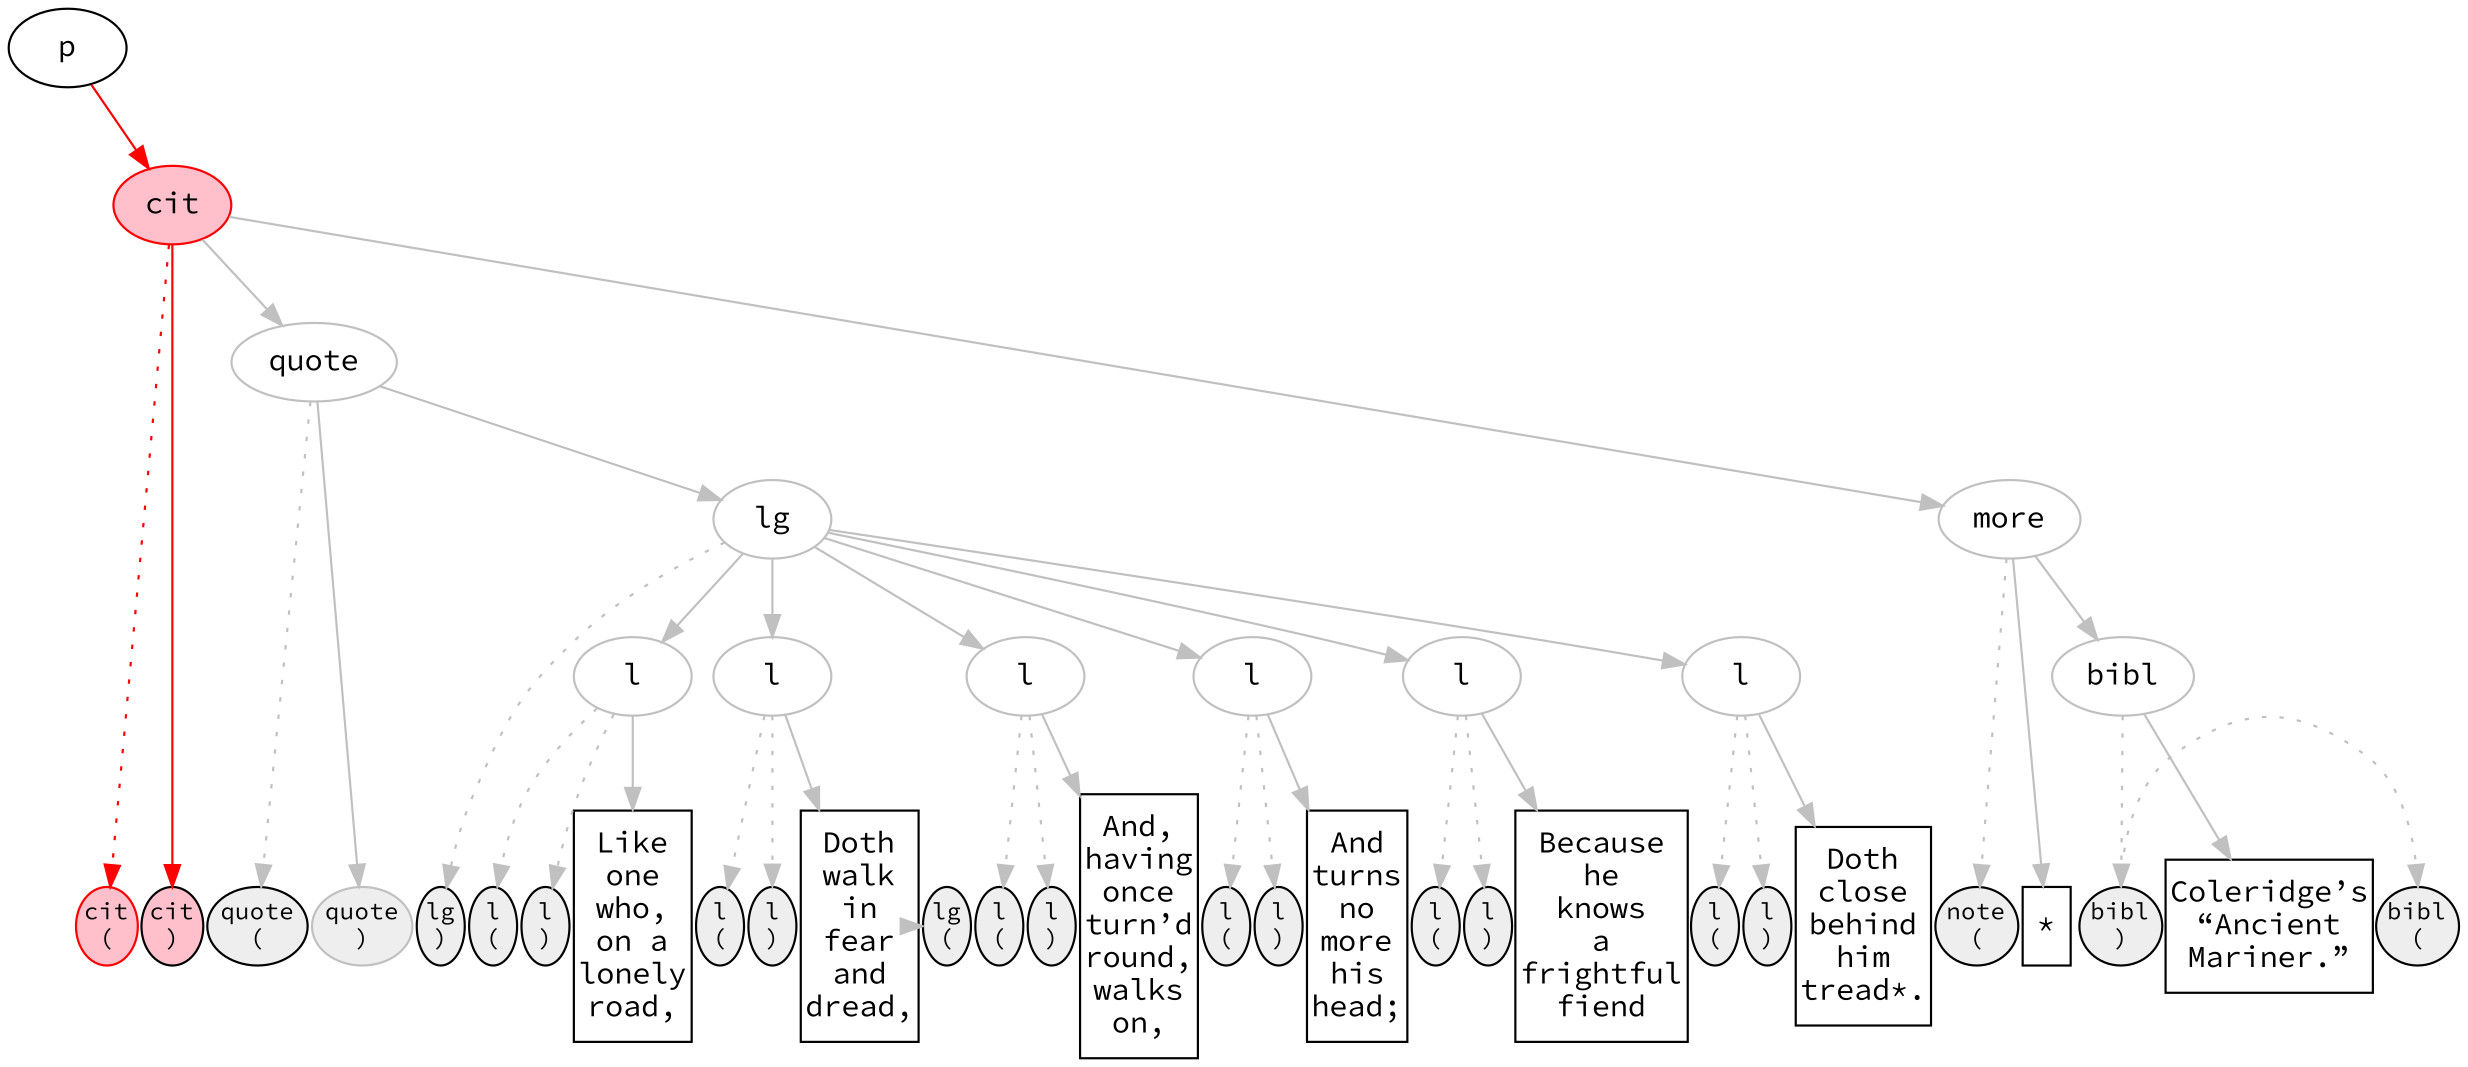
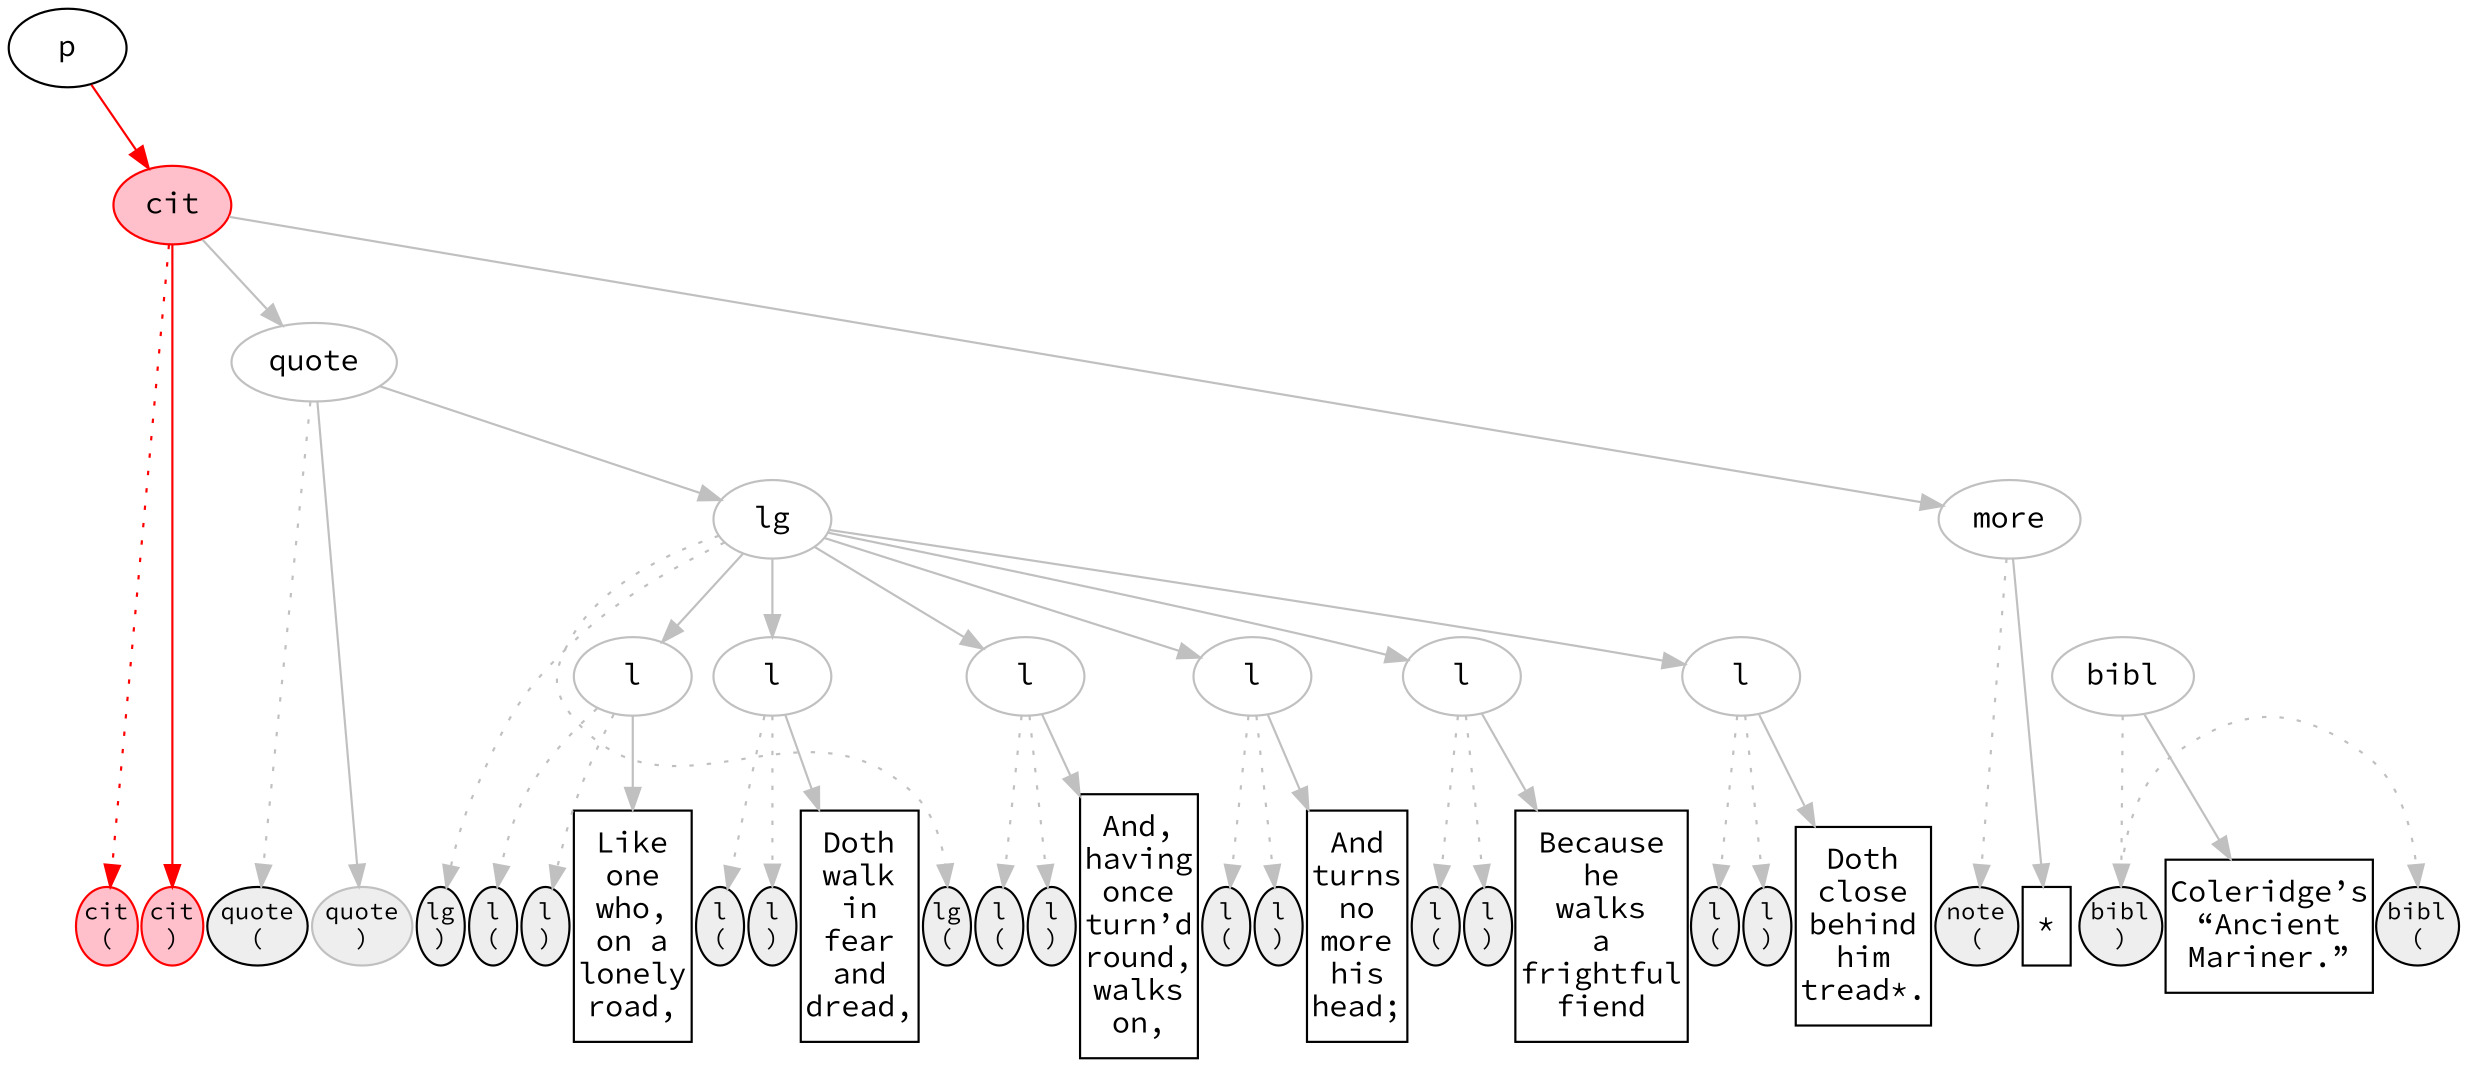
(2060, 589) -> none
(172, 926) -> (172, 926)
(919, 926) -> (647, 763)
(1602, 926) -> (1602, 926)
